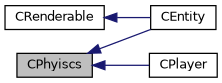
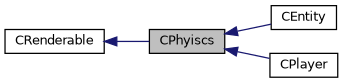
(134, 18) -> (133, 41)
